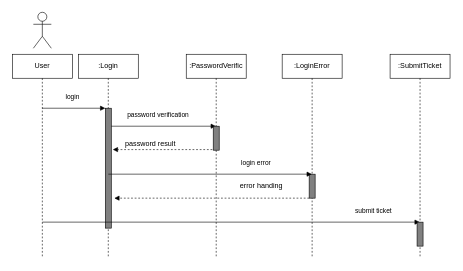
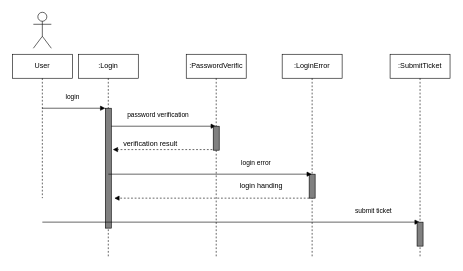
(151, 144) -> (151, 144)
(42, 156) -> (42, 126)
(262, 186) -> (262, 186)
